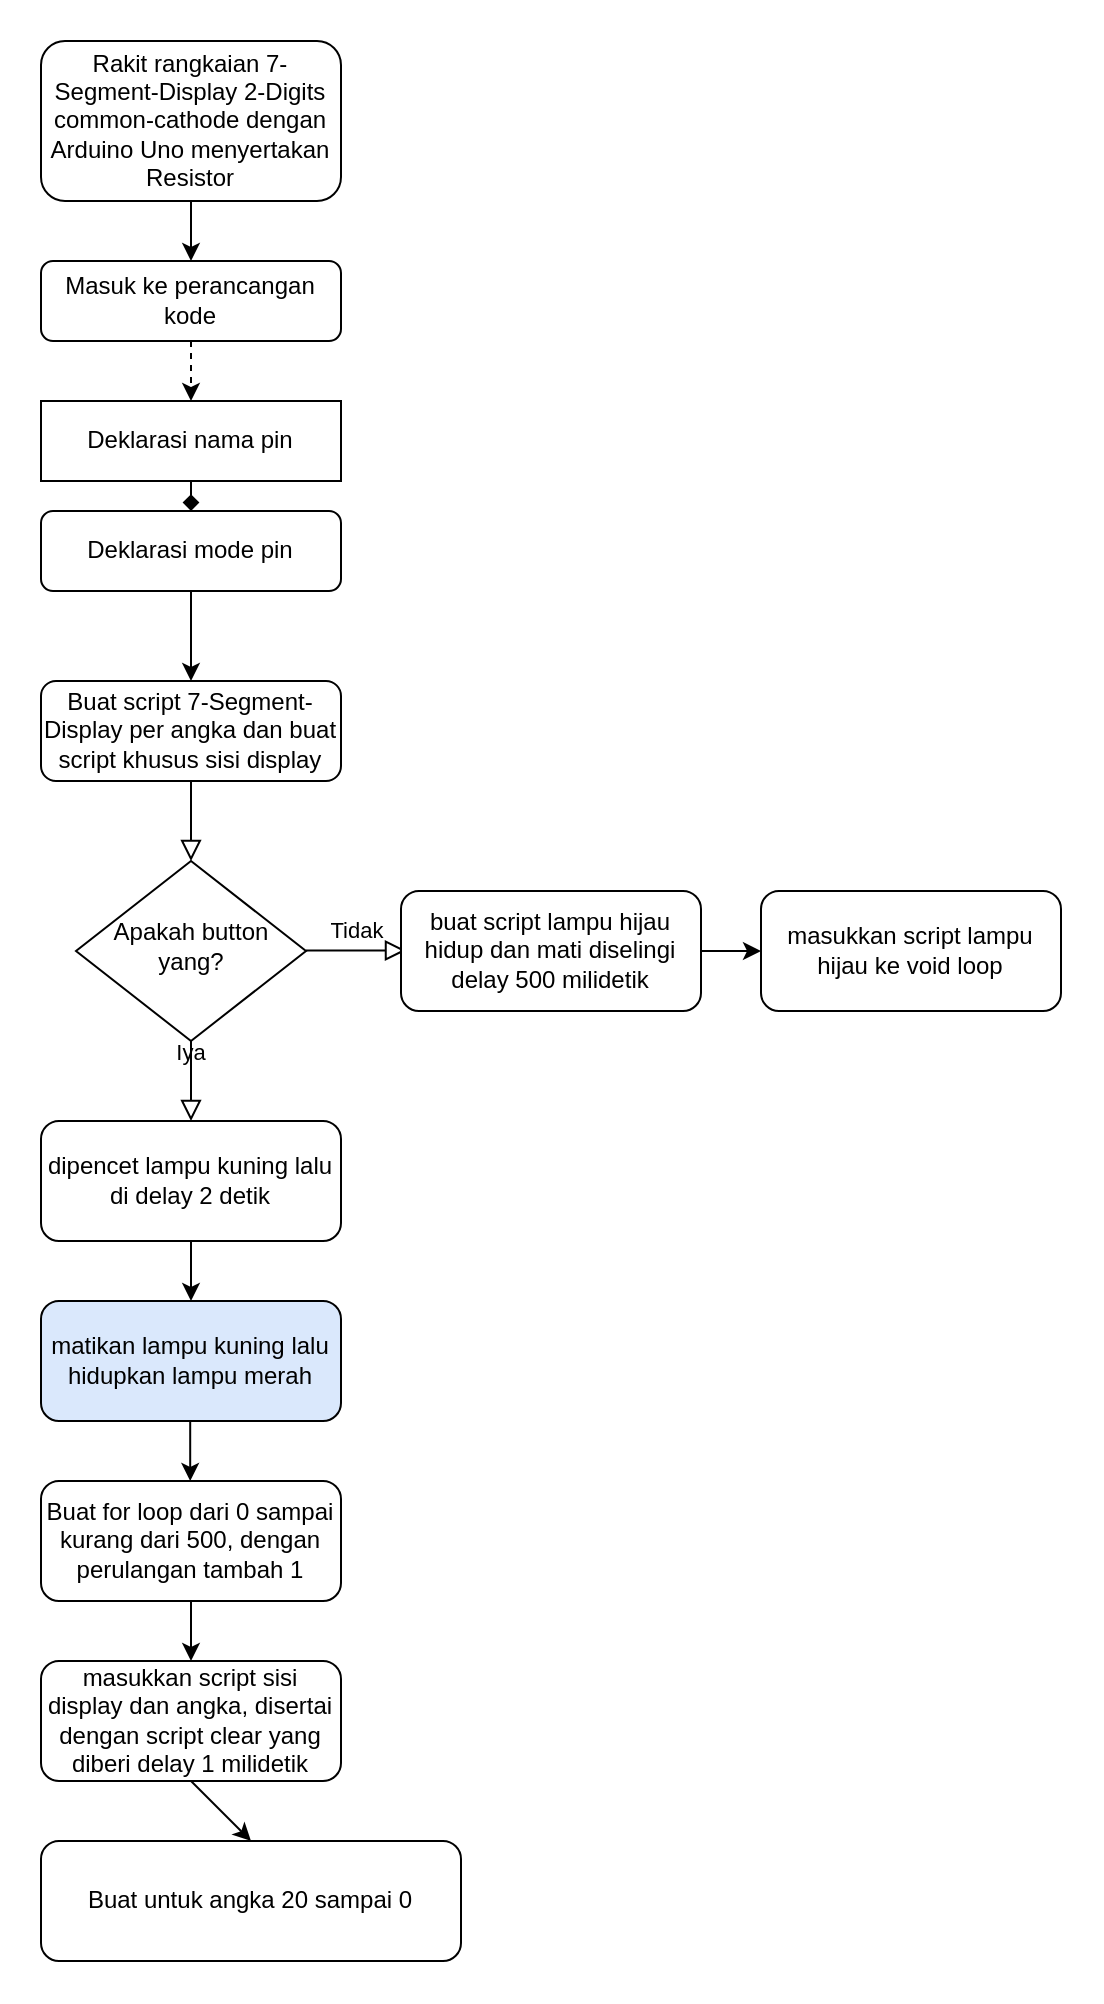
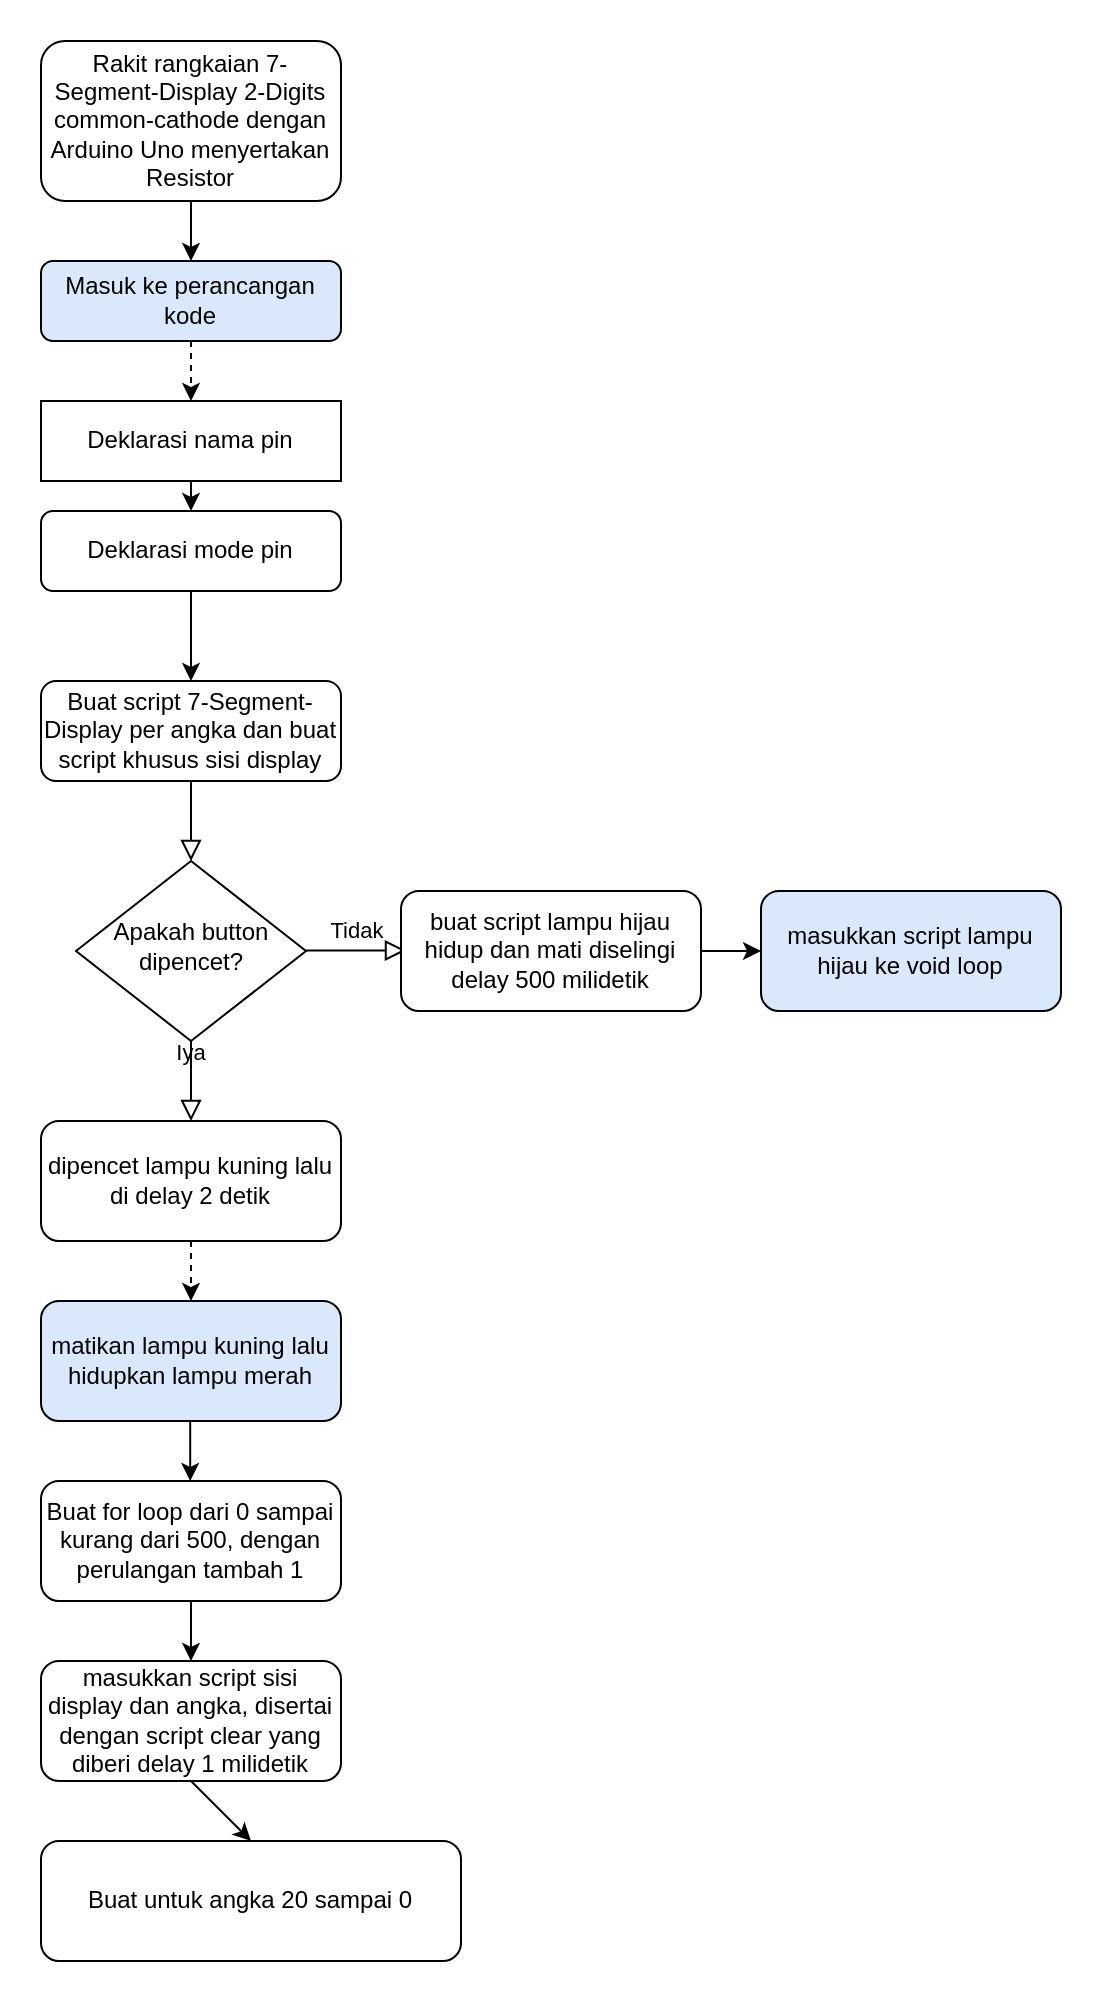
(191, 301) -> (191, 301)
(191, 495) -> (191, 496)
(192, 947) -> (192, 947)
(911, 951) -> (911, 951)
(191, 1266) -> (191, 1266)
